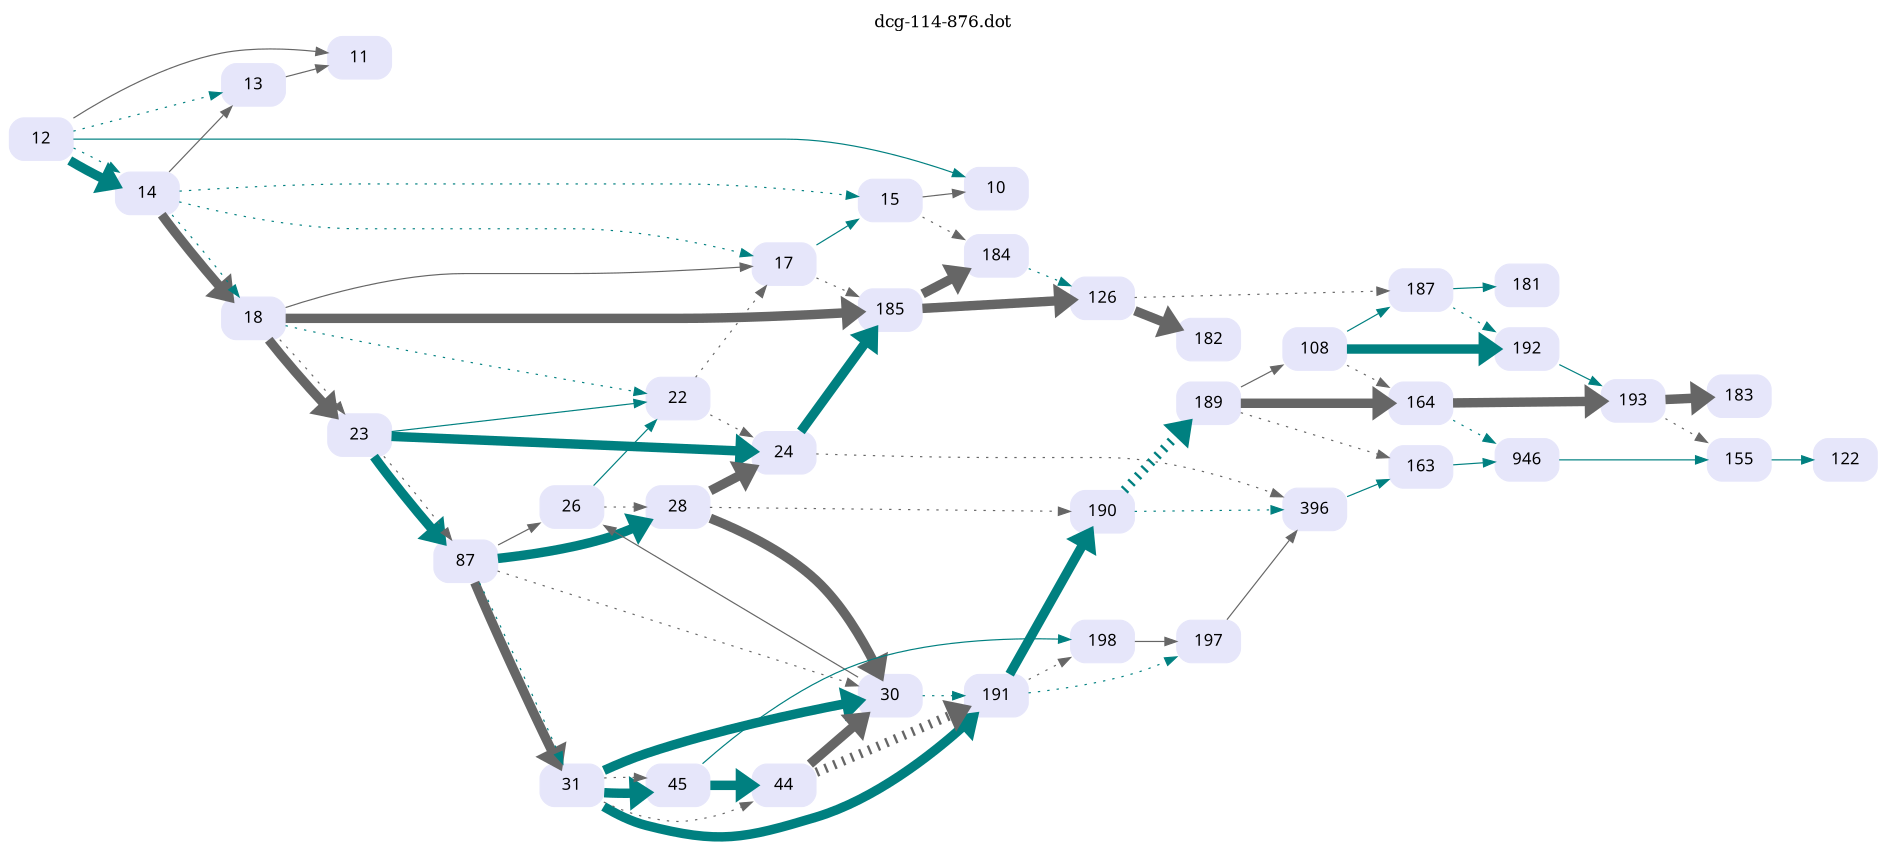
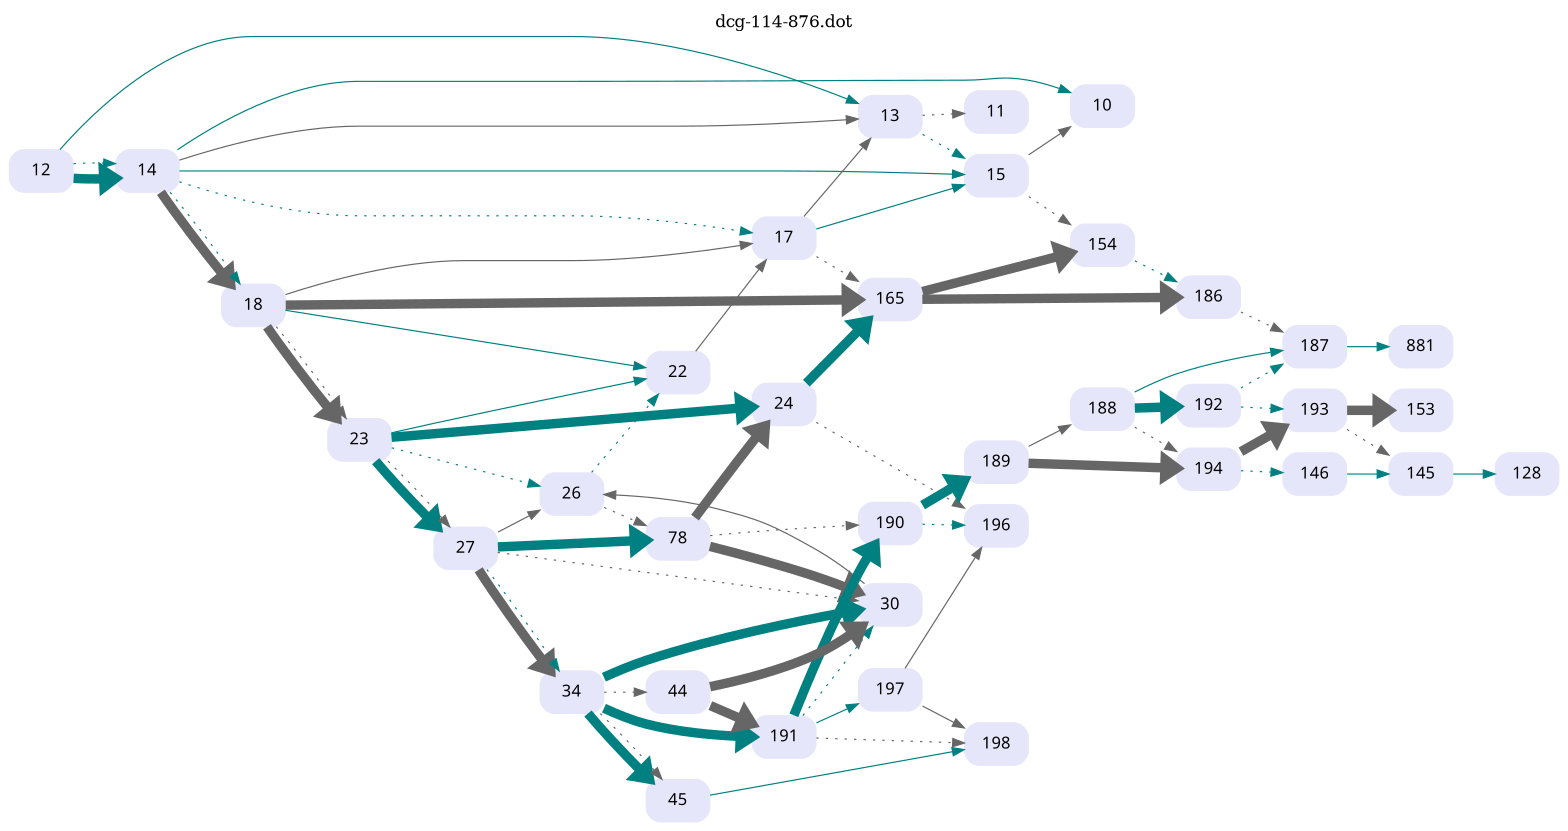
(189, 62) -> none
(301, 73) -> (938, 115)
(142, 114) -> (439, 37)
(515, 139) -> (612, 81)
none -> (938, 143)
none -> (833, 182)
(513, 184) -> (566, 171)
(996, 256) -> (1103, 245)
(1527, 285) -> (1421, 347)
(1103, 298) -> (1209, 297)
(890, 310) -> (890, 300)
(1469, 317) -> (1257, 379)
(727, 336) -> (727, 310)
(1209, 340) -> none
(1315, 349) -> (1103, 409)
(459, 360) -> (460, 338)
(1575, 372) -> (1256, 408)
(1739, 396) -> (1421, 410)
(1421, 403) -> (1209, 469)
(726, 423) -> none
(621, 457) -> (621, 438)
(1527, 460) -> (1315, 474)
(1739, 460) -> (1421, 474)
(1845, 460) -> (1527, 474)
none -> (460, 465)
(1421, 467) -> none
(1146, 468) -> (934, 499)
(678, 507) -> (678, 539)
(1315, 509) -> (996, 526)
(466, 561) -> (466, 548)
(1150, 641) -> (938, 714)
(1098, 682) -> (832, 716)
(938, 696) -> (834, 676)
(885, 743) -> (726, 712)
(572, 785) -> (572, 692)
(725, 785) -> none
